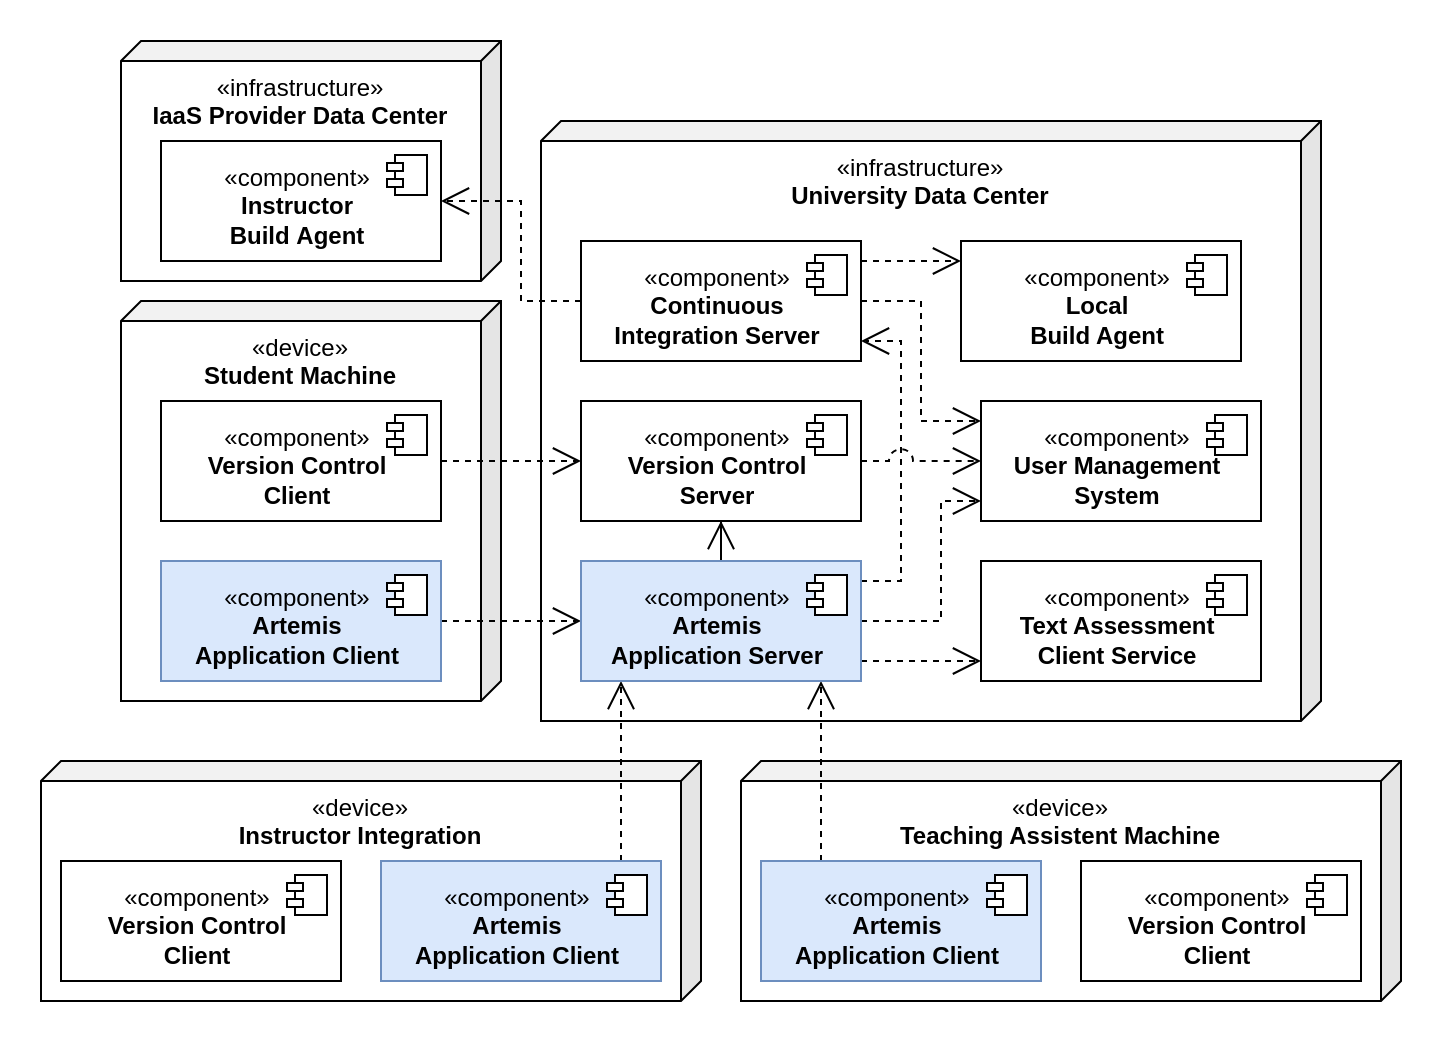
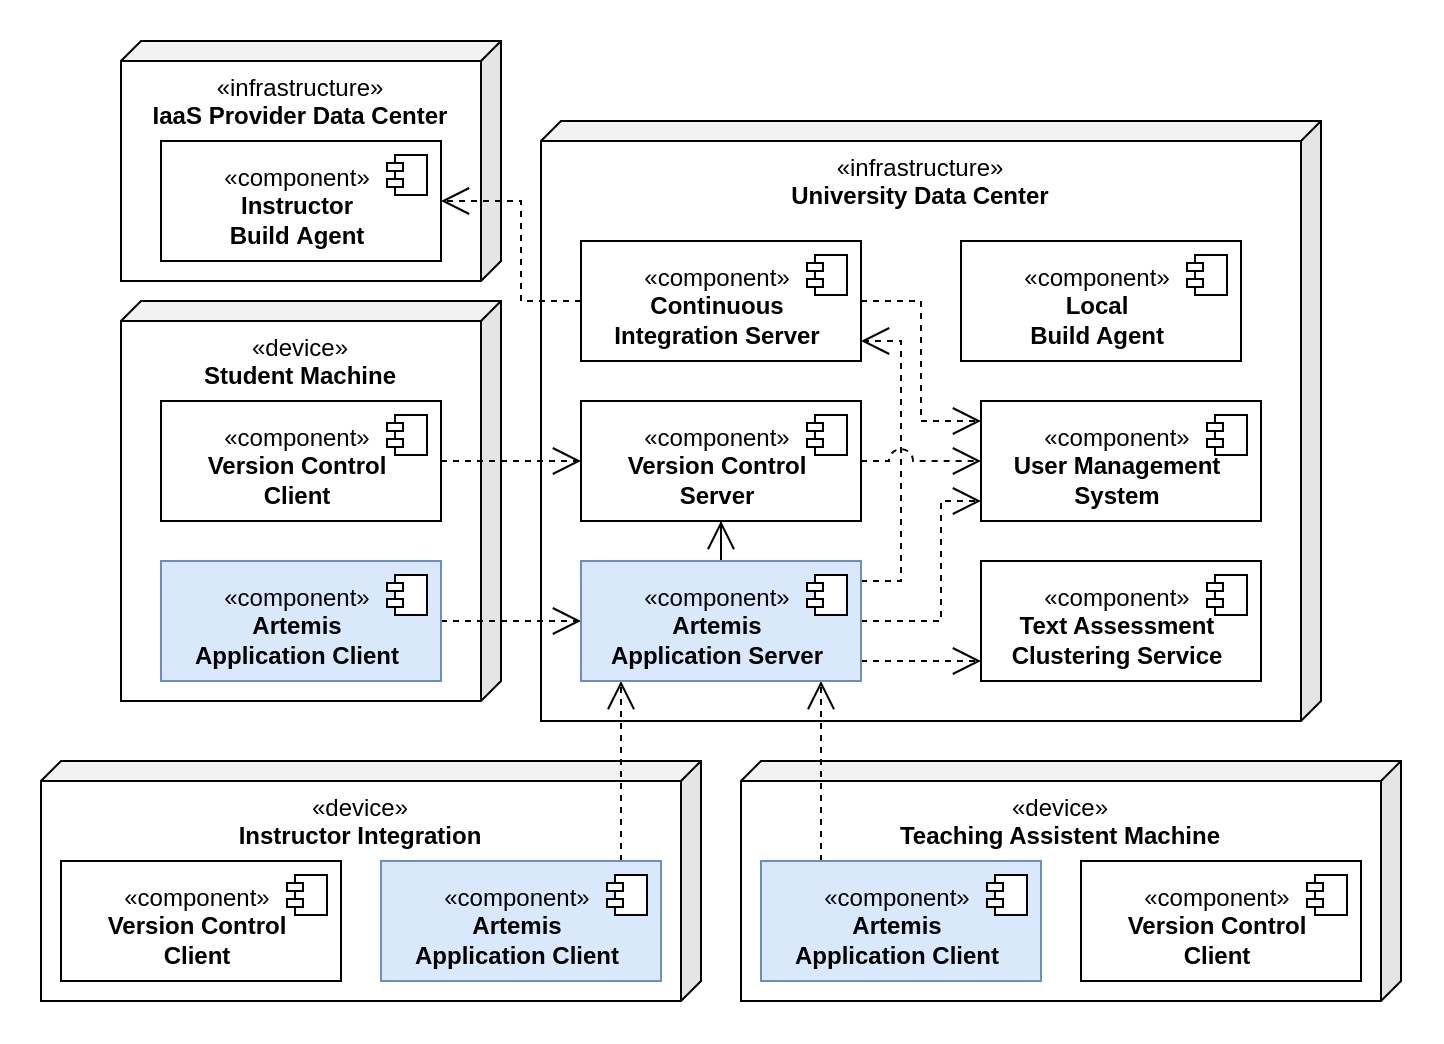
(908, 261) -> none
(1118, 627) -> (1118, 627)
